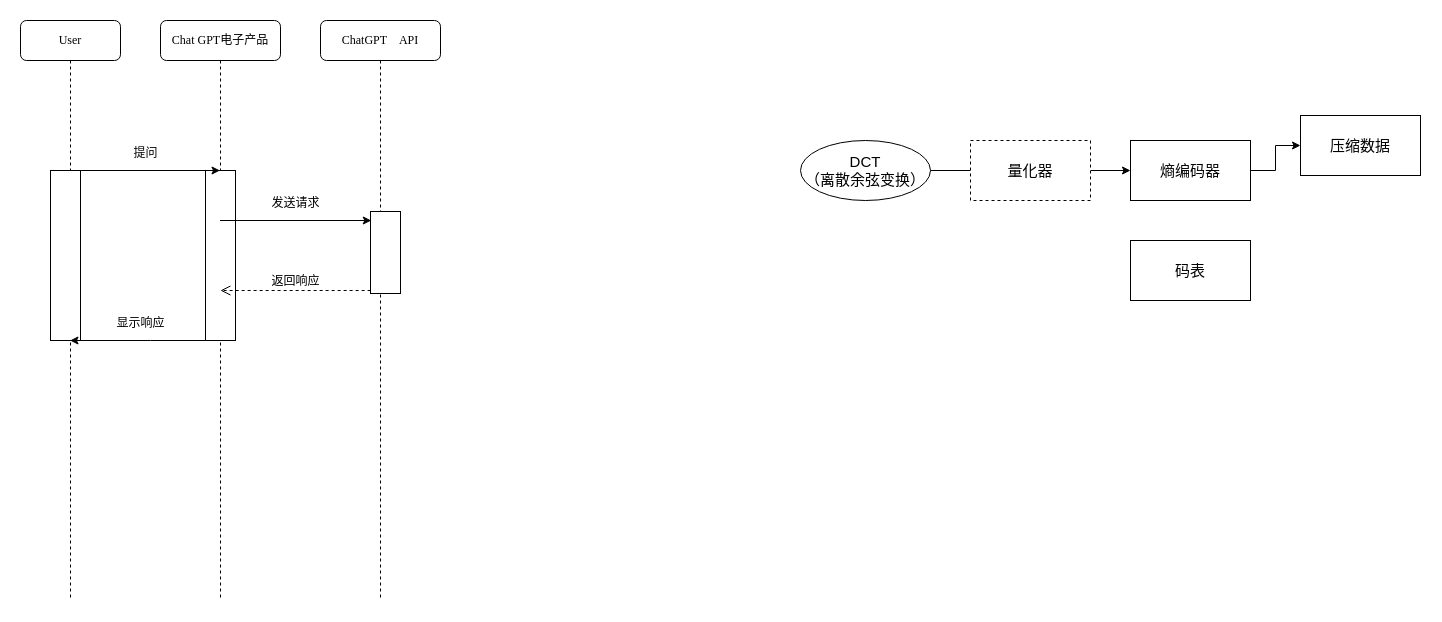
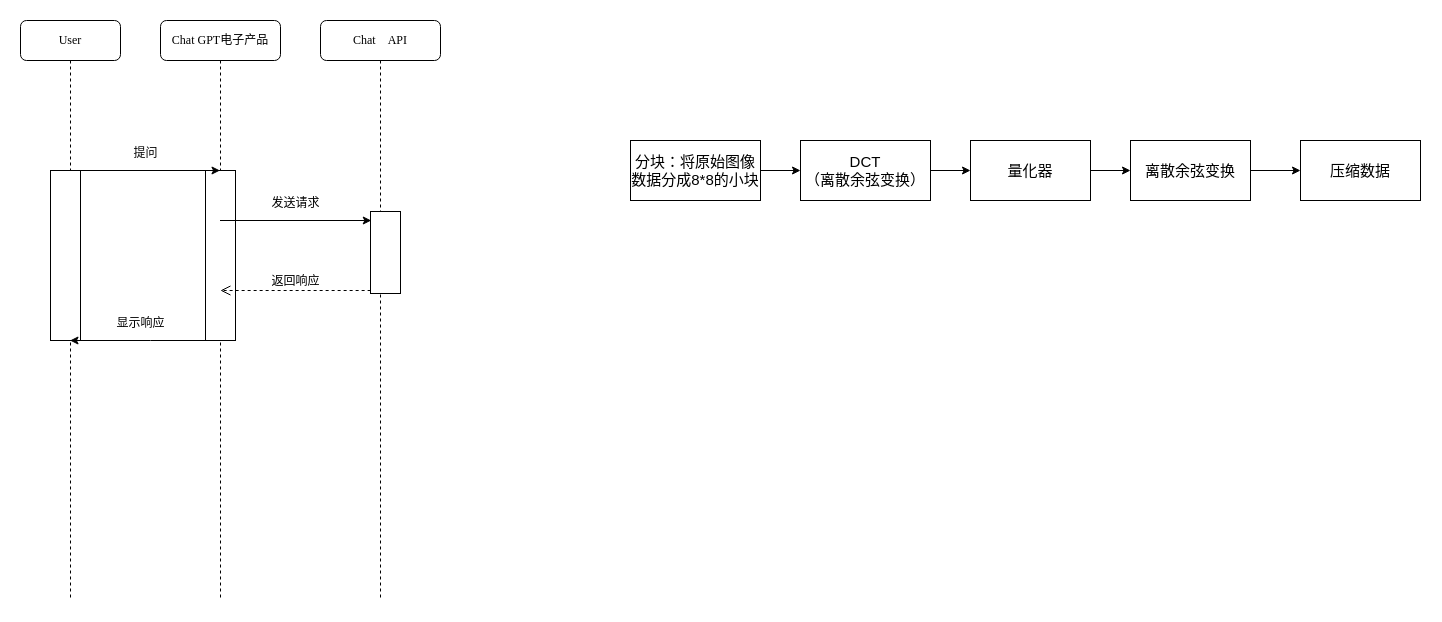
(381, 41) -> (381, 41)
(1361, 146) -> (1361, 171)
none -> (696, 171)
none -> (777, 171)
(866, 171) -> (866, 171)
(966, 171) -> (962, 171)
(1031, 171) -> (1031, 171)
(1191, 171) -> (1191, 171)
(1191, 271) -> none
